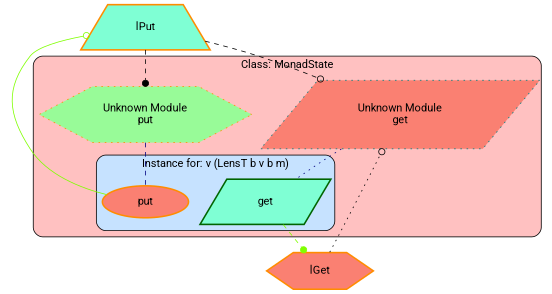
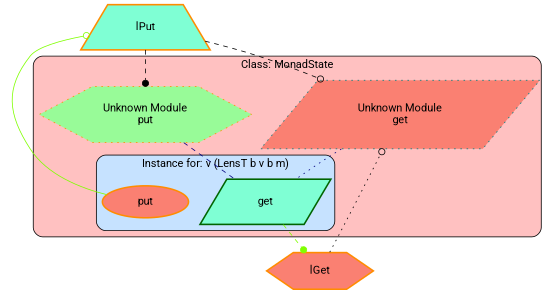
(145, 164) -> (209, 161)
